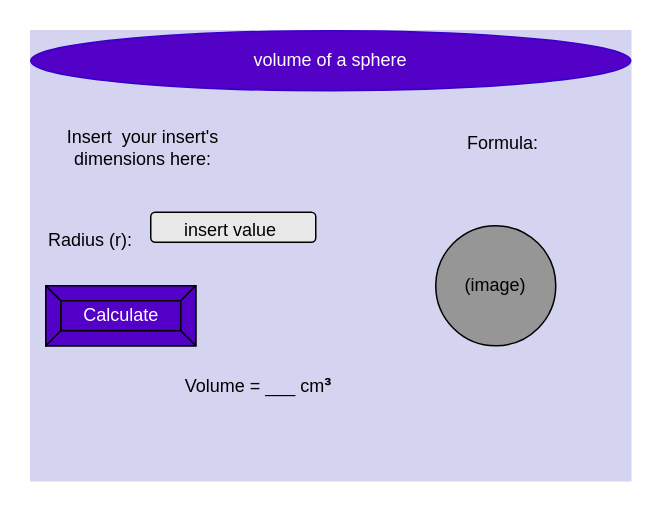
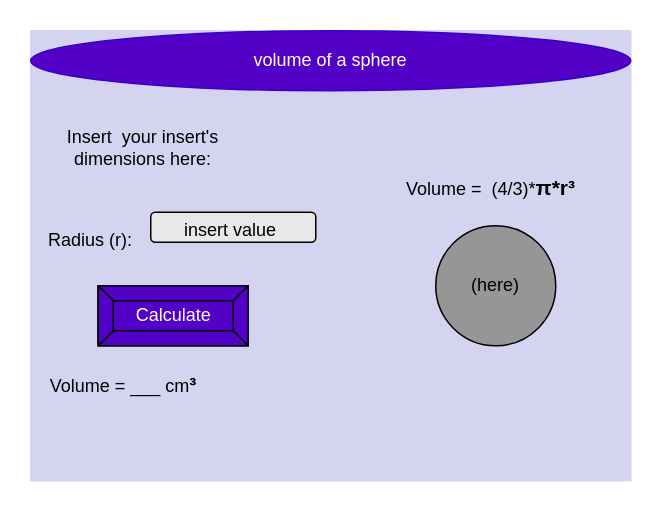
(503, 143) -> none
none -> (491, 188)
(496, 286) -> (496, 286)
(121, 316) -> (173, 316)
(259, 385) -> (124, 385)
